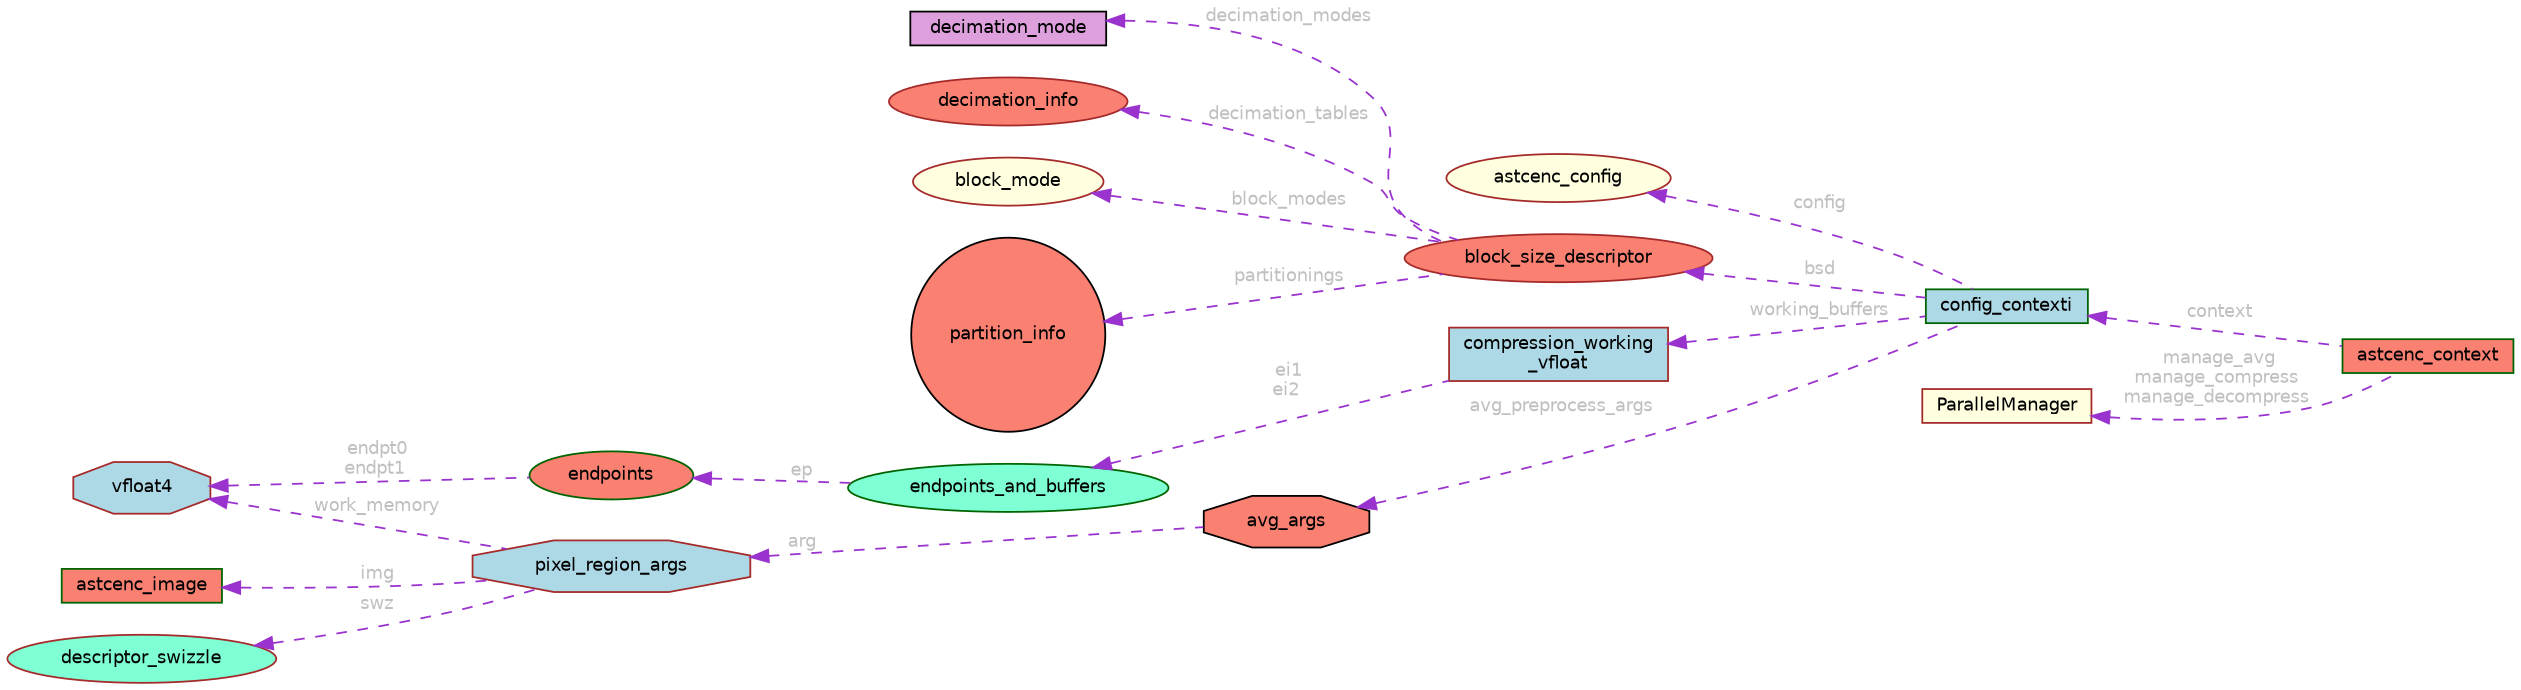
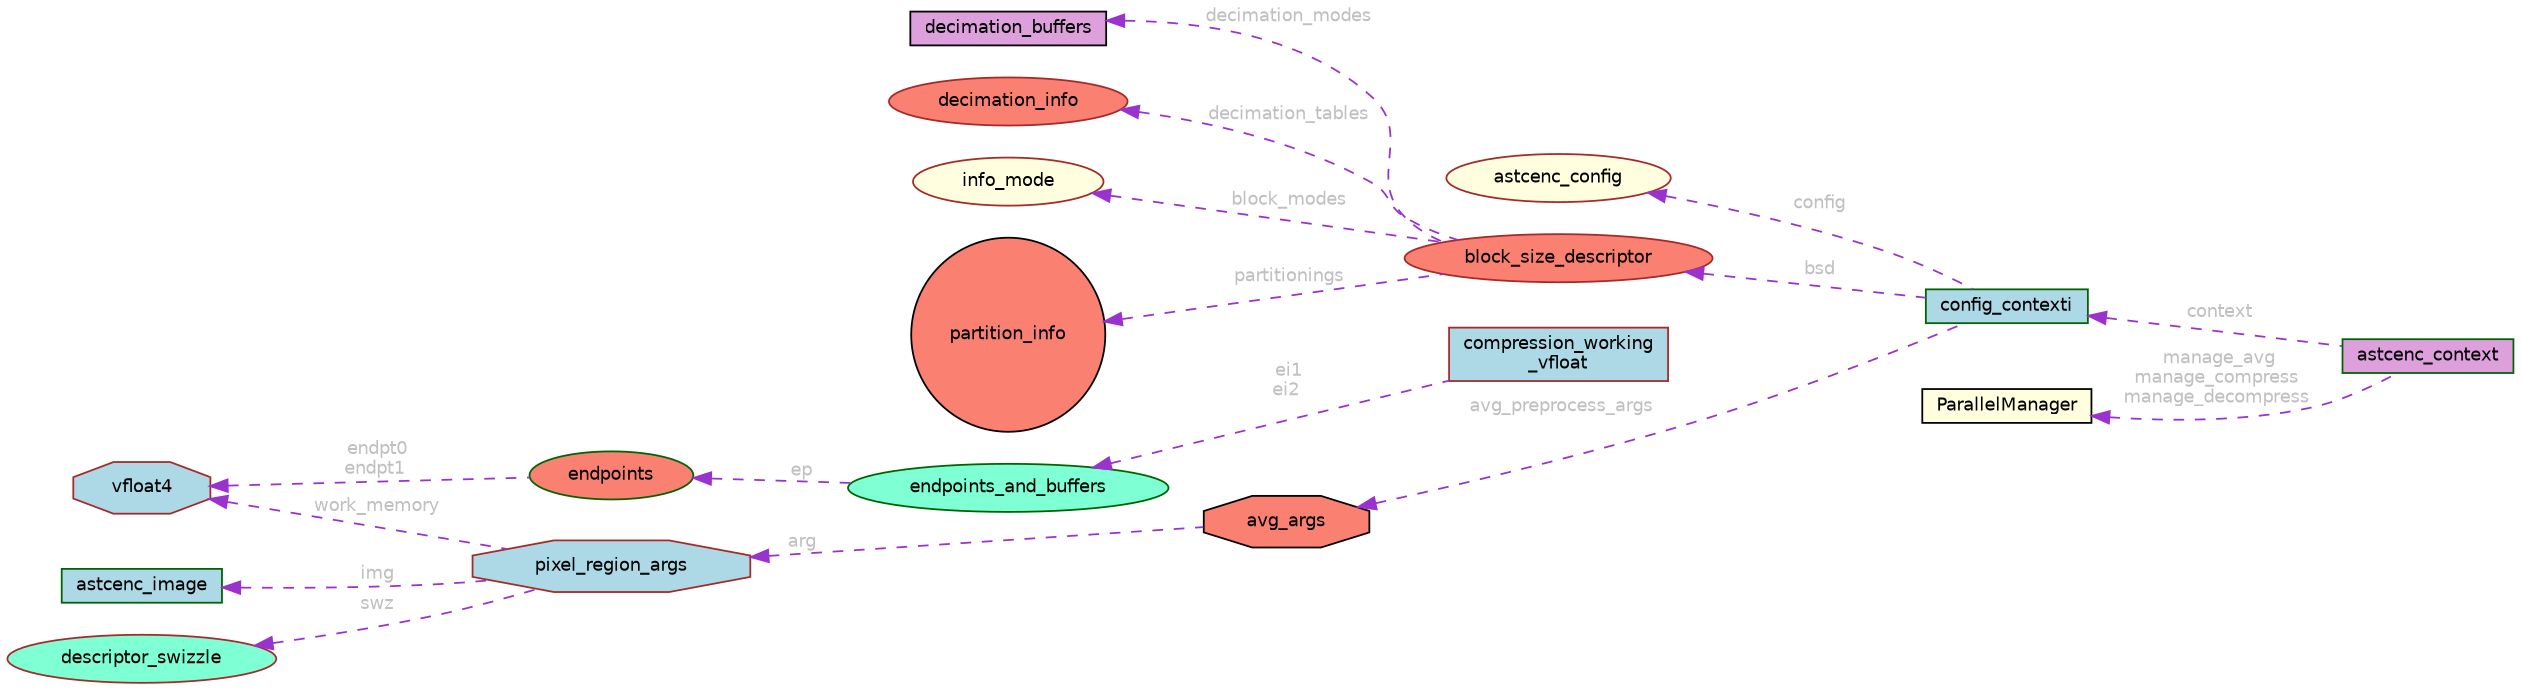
(1008, 28) -> (1008, 28)
(1008, 182) -> (1008, 182)
(1806, 330) -> none
(2428, 356) -> (2428, 356)
(2007, 406) -> (2007, 406)
(142, 586) -> (142, 586)
